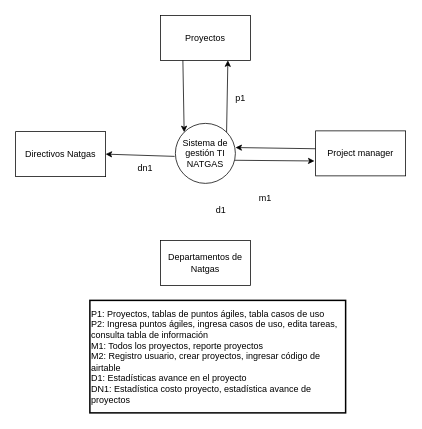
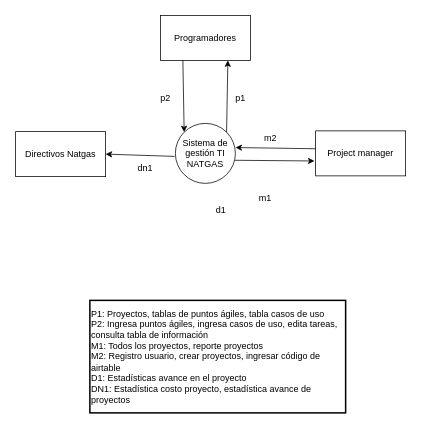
(205, 38) -> (205, 38)
none -> (165, 98)
none -> (270, 138)
(205, 263) -> none
